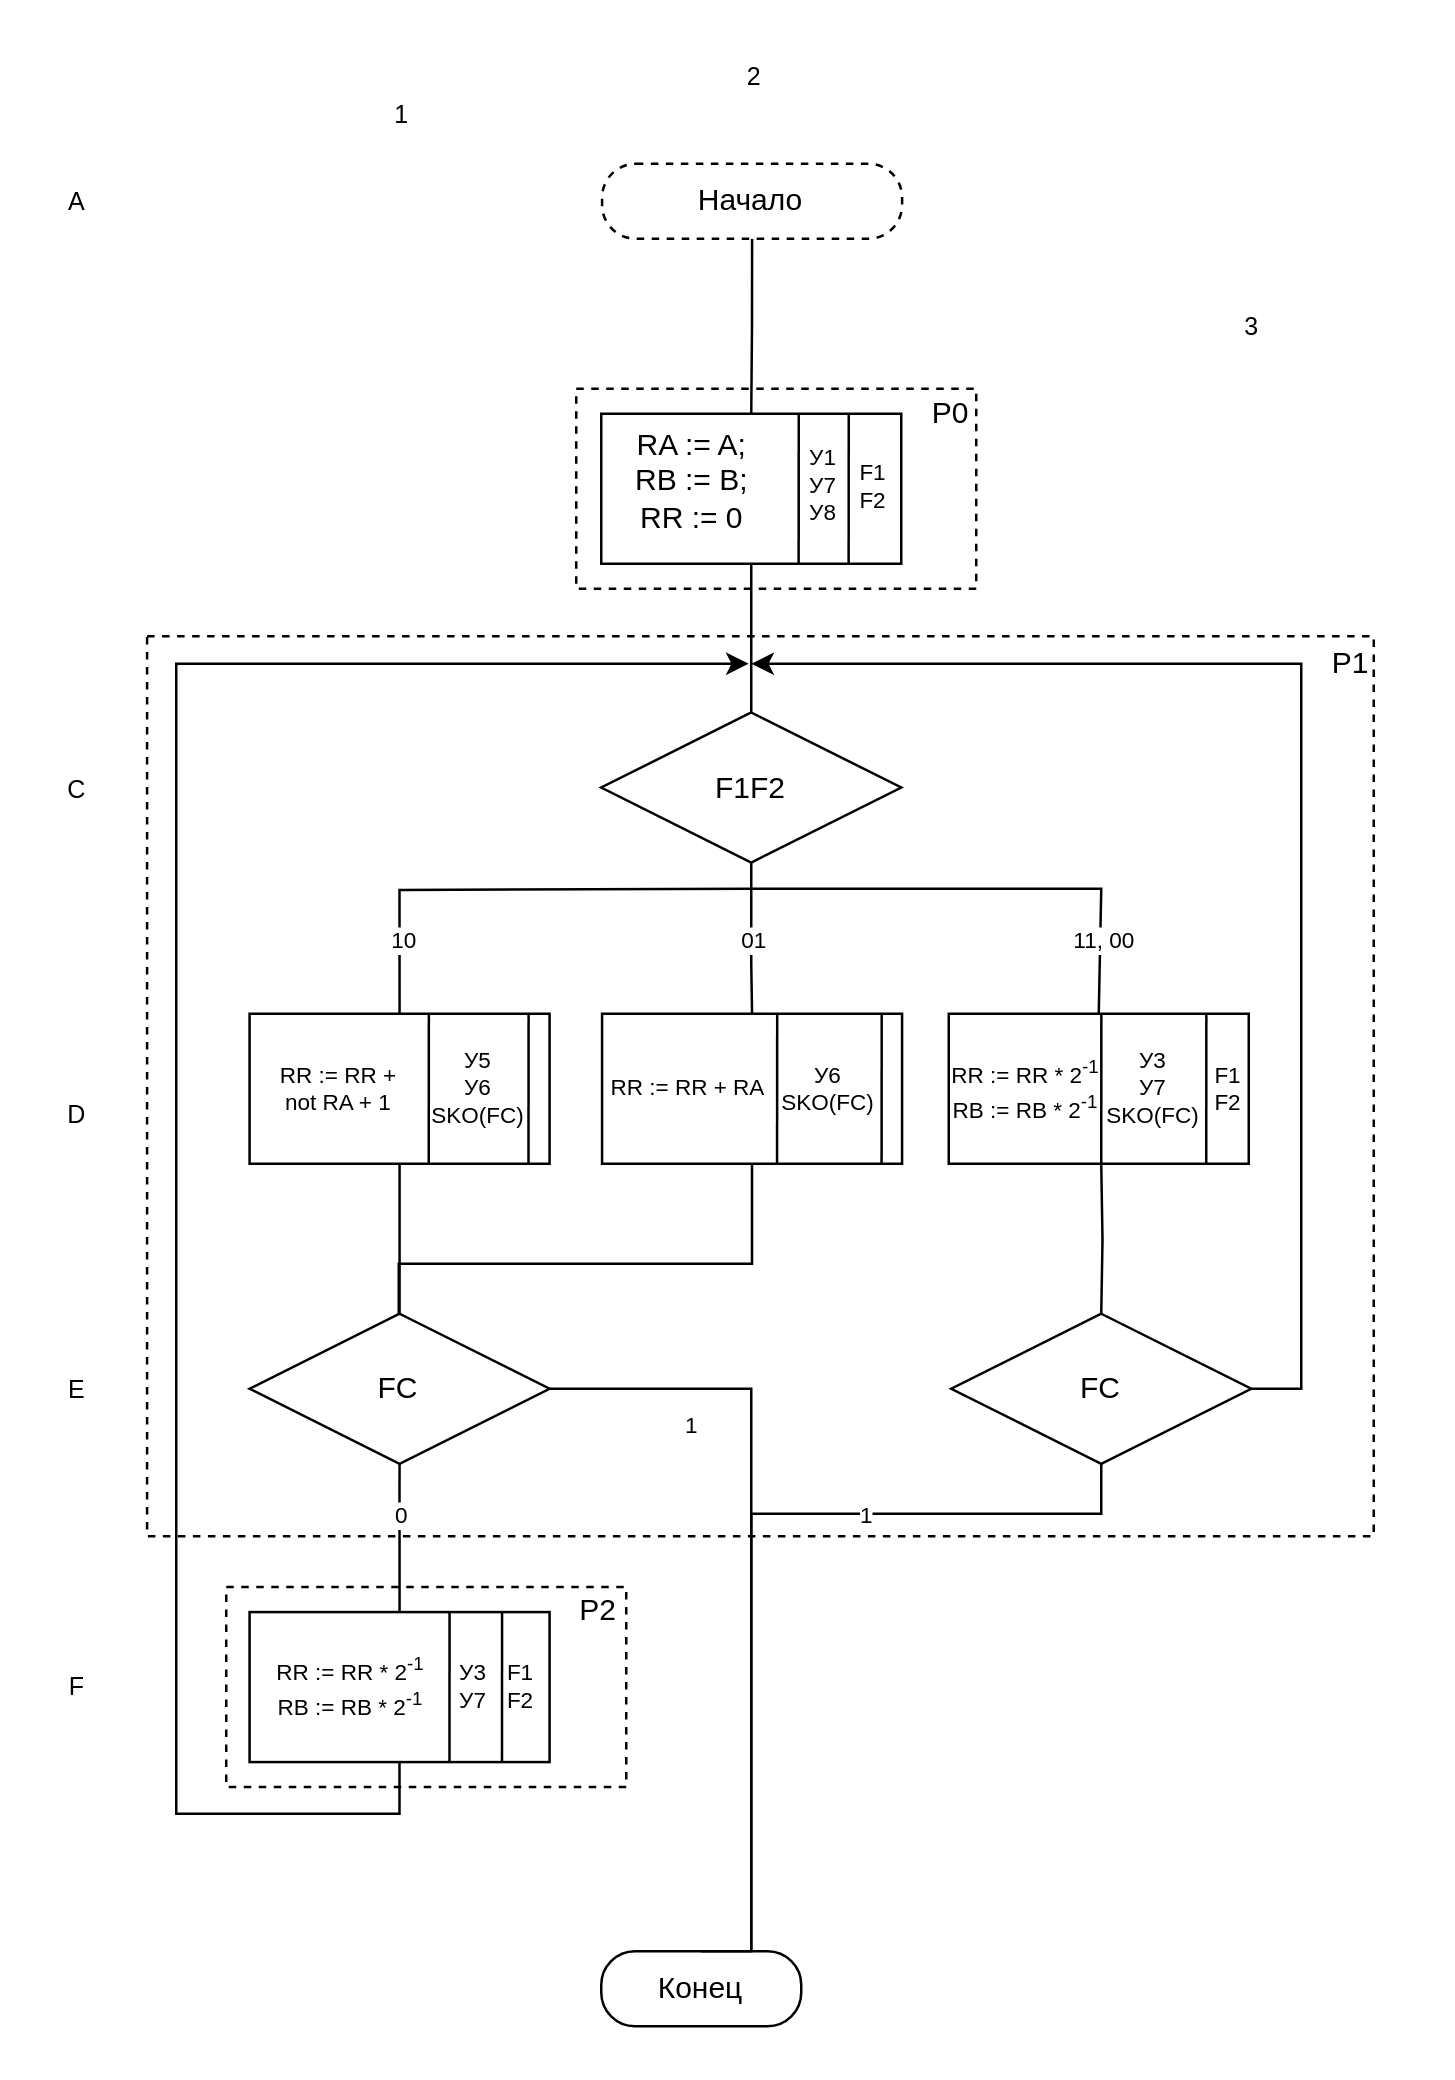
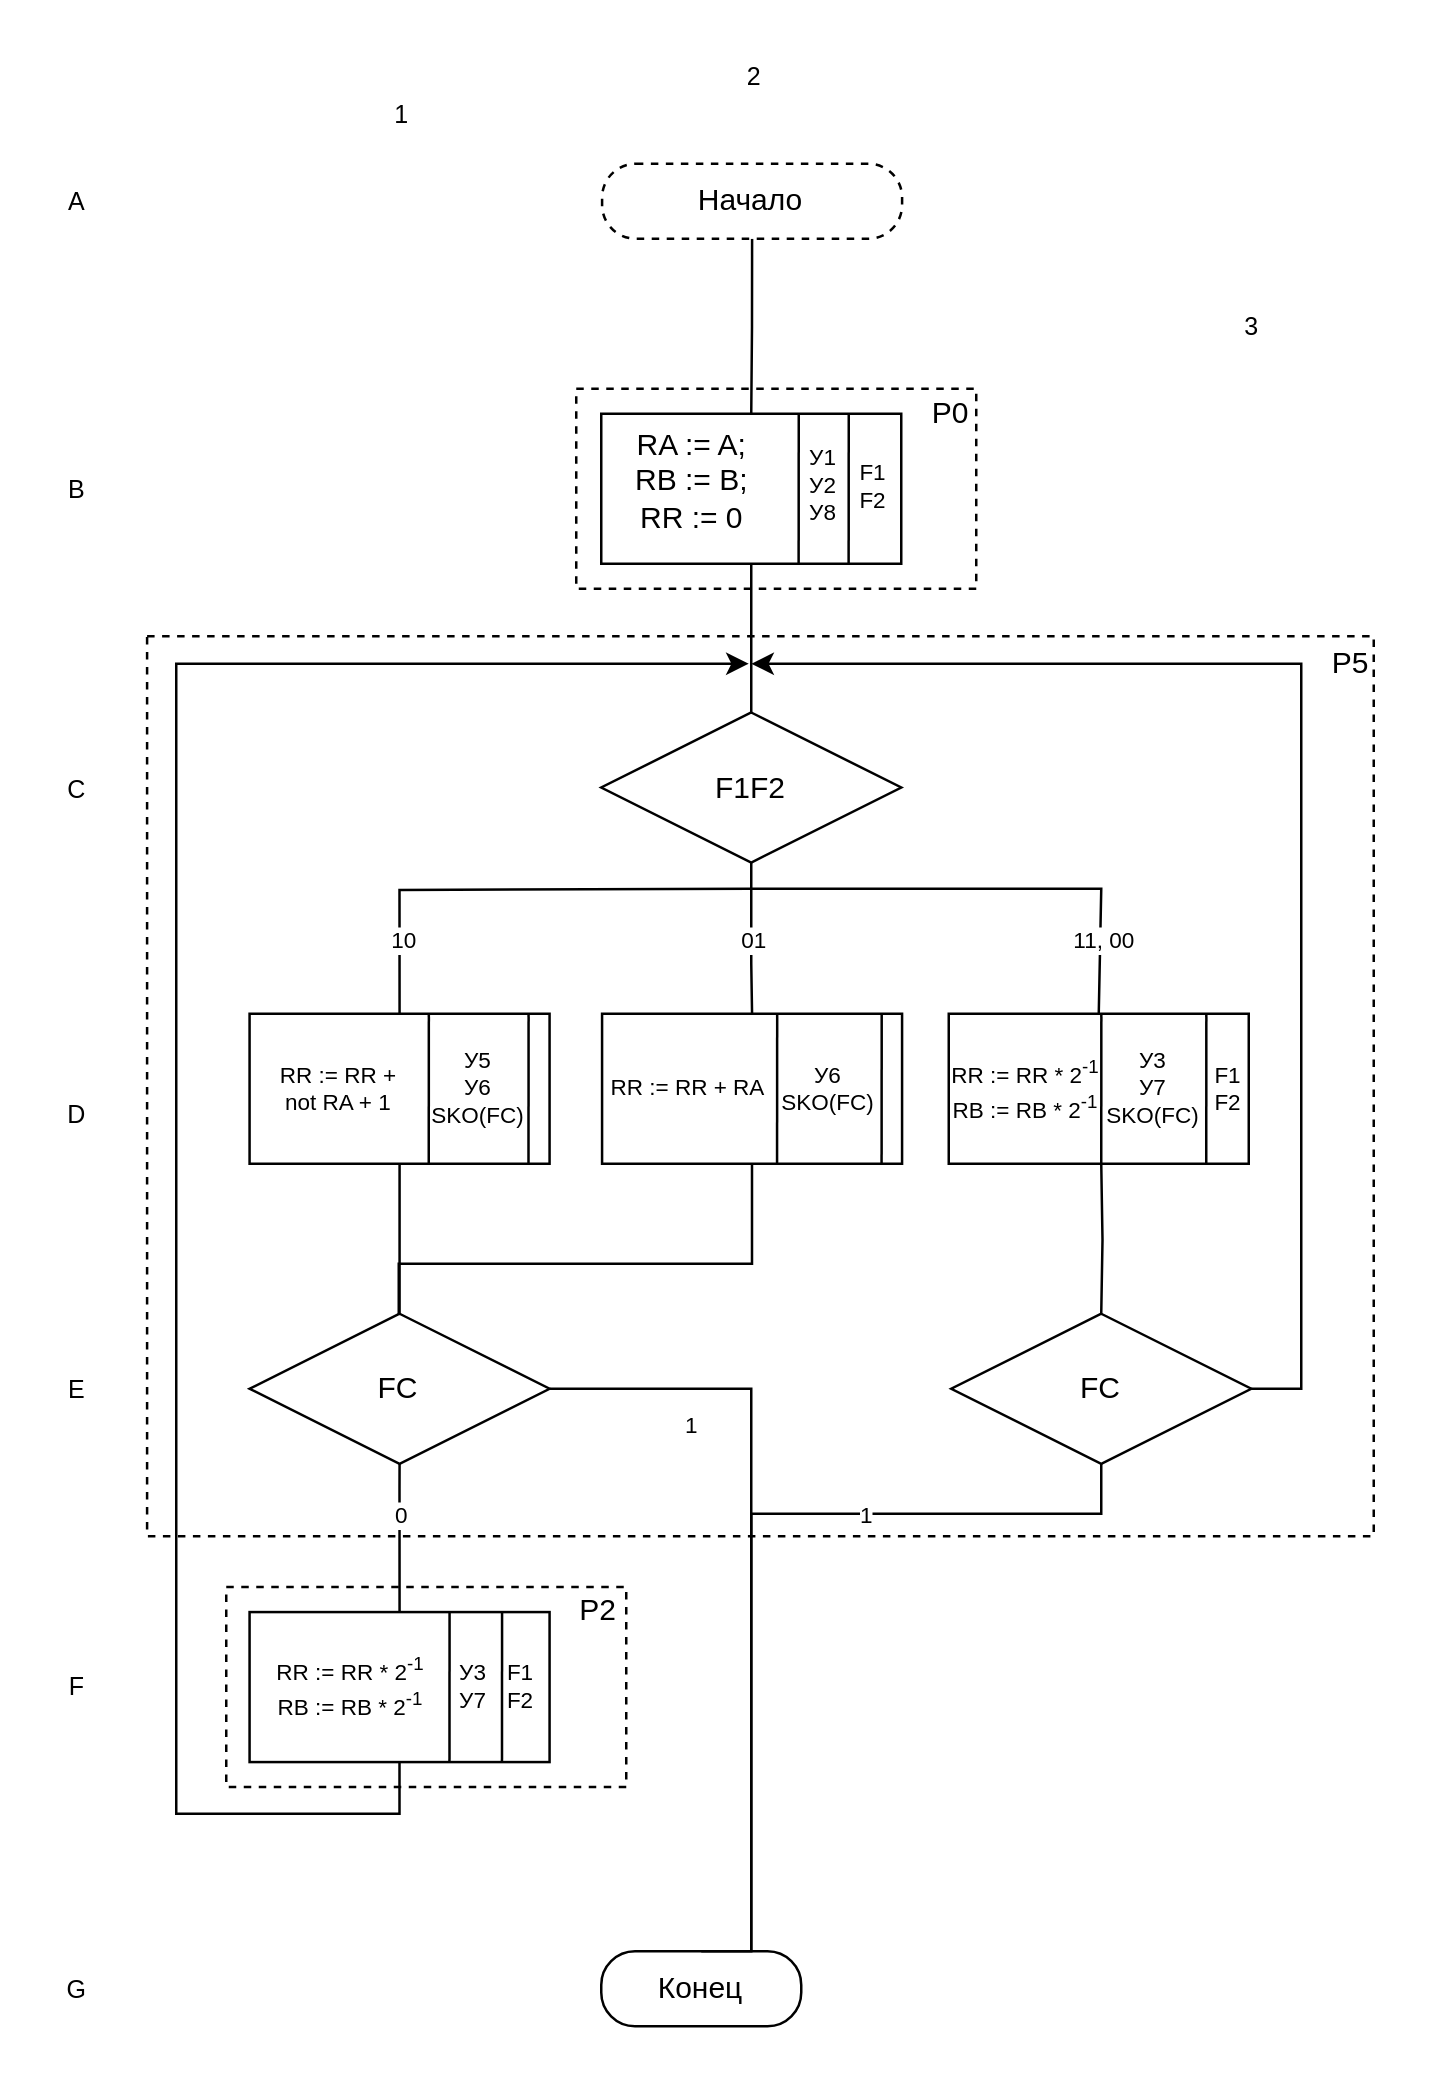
(824, 486) -> (824, 486)
none -> (76, 489)
(1351, 664) -> (1351, 664)
none -> (76, 1989)
